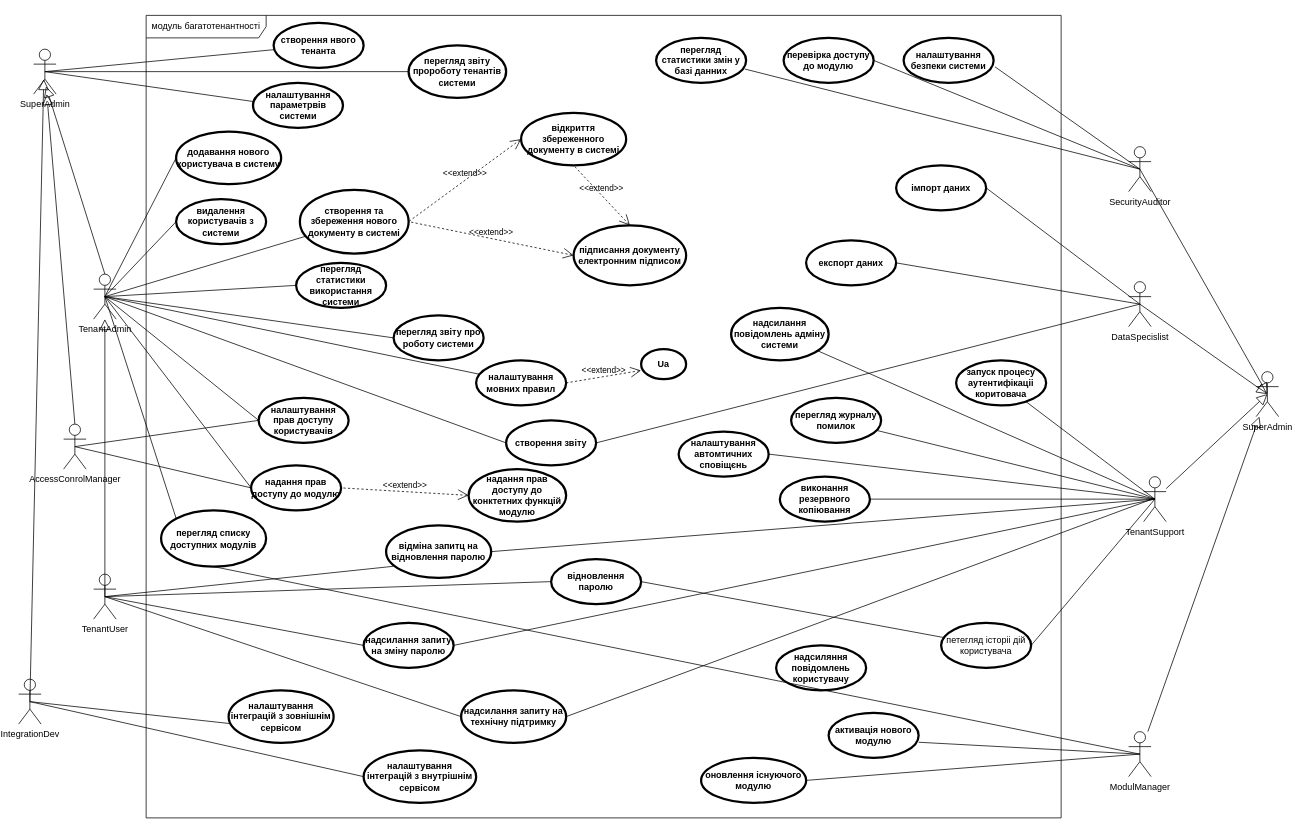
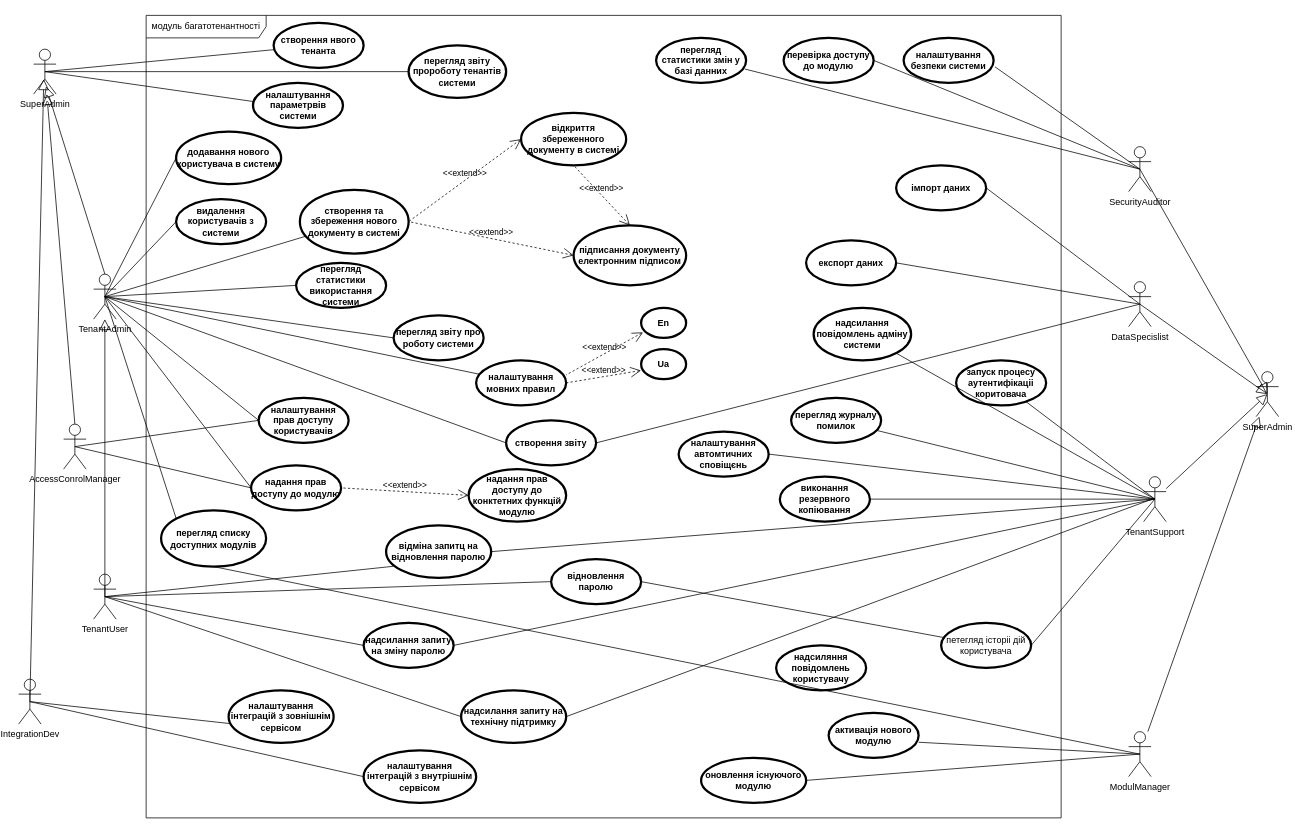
none -> (663, 323)
(780, 334) -> (862, 334)
none -> (604, 354)
